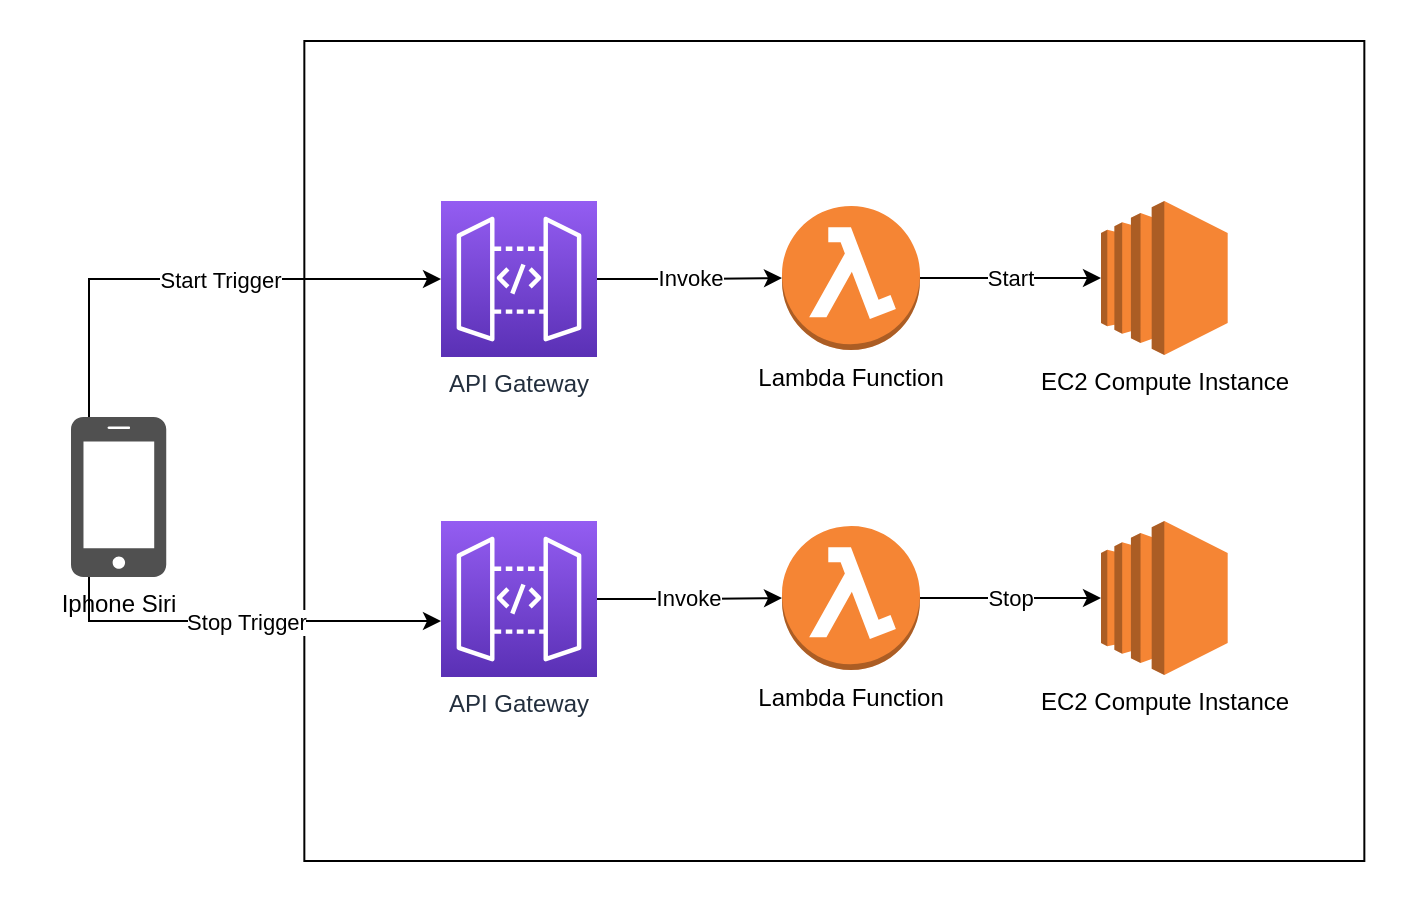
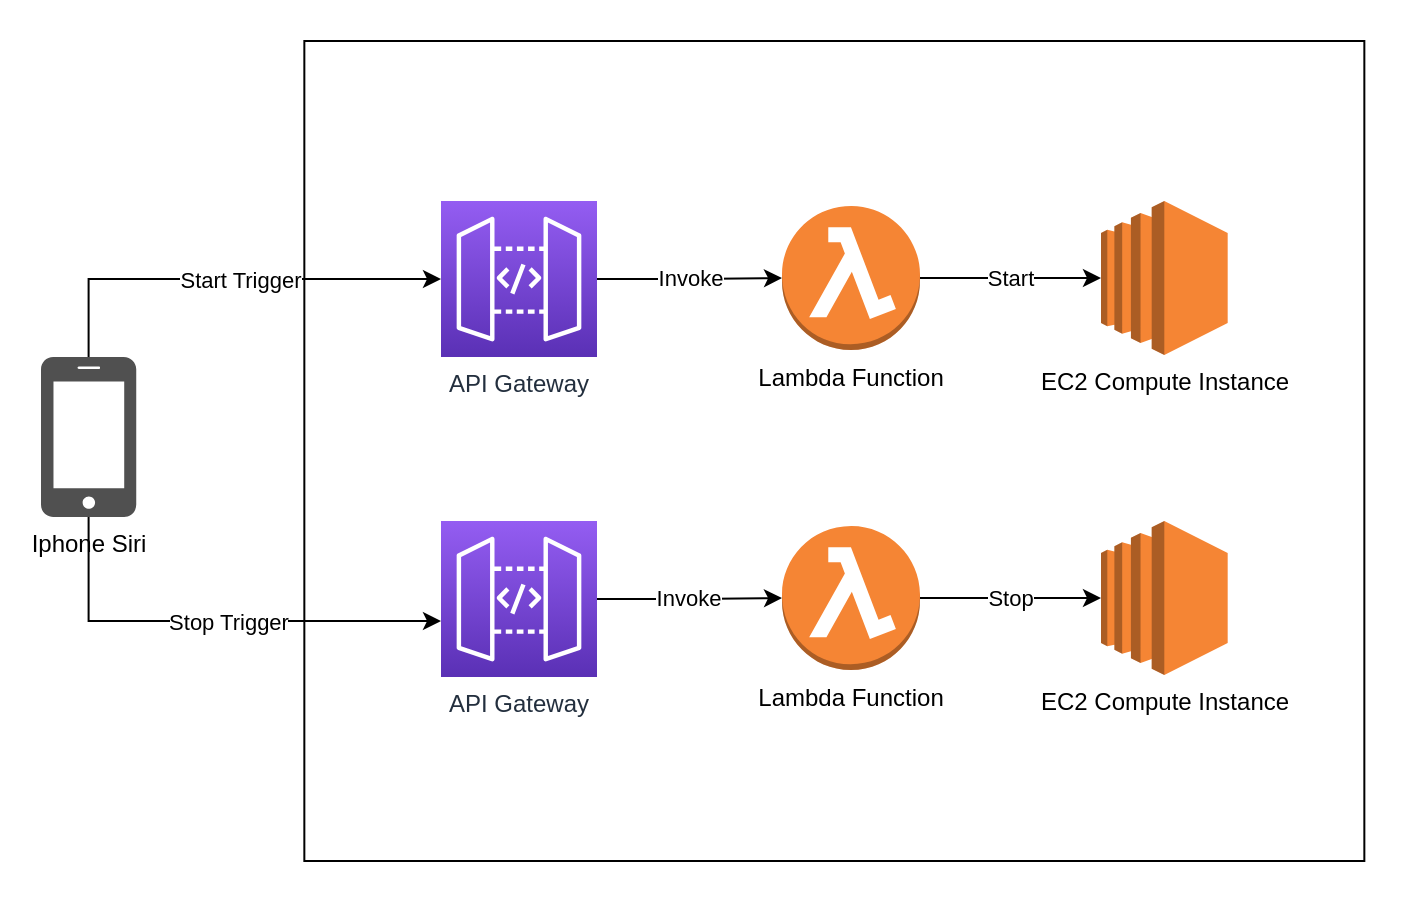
(119, 497) -> (89, 437)
